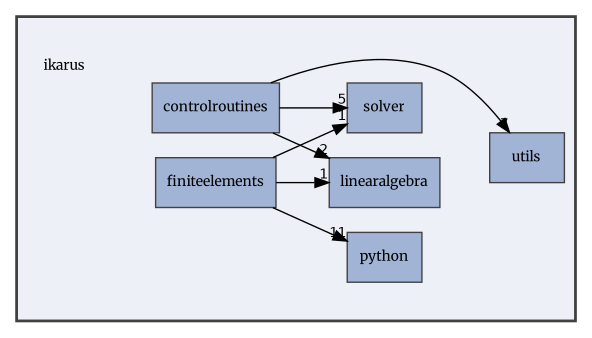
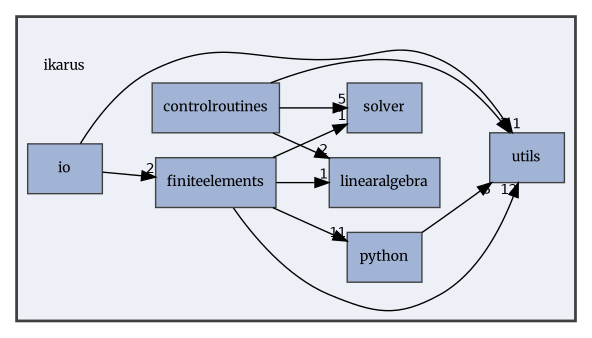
none -> (65, 169)
none -> (451, 212)
none -> (382, 310)
